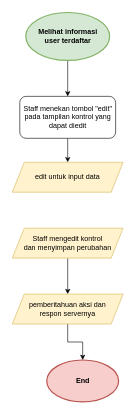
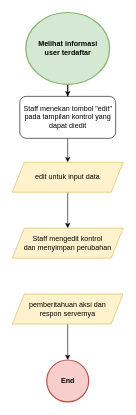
(68, 36) -> (68, 48)
none -> (68, 222)
(68, 288) -> none
(83, 381) -> (68, 381)
